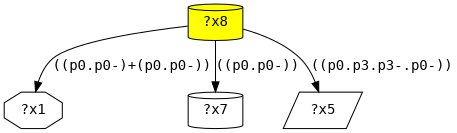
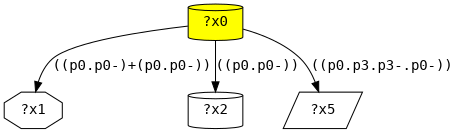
(216, 22) -> (216, 22)
(216, 110) -> (216, 110)
